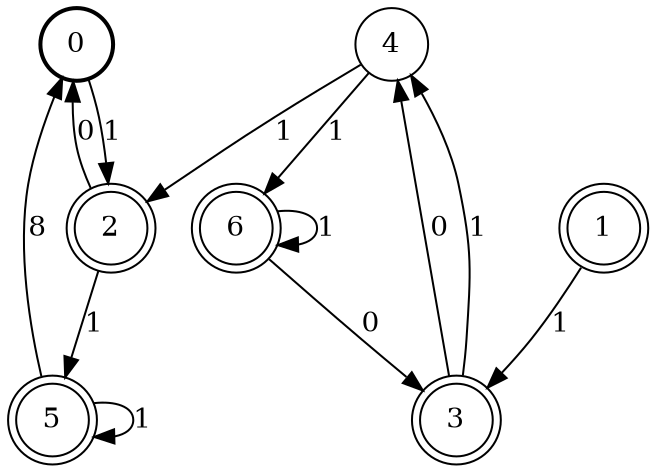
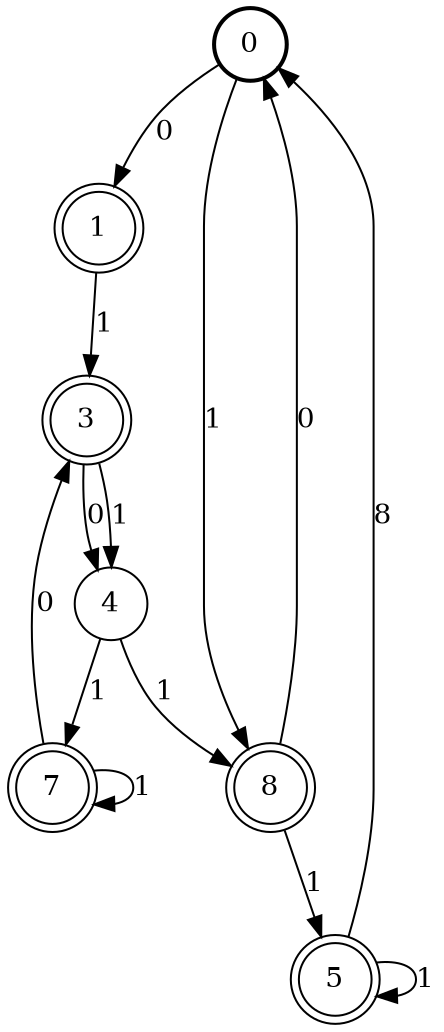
none -> (163, 109)
(111, 228) -> (271, 788)
(236, 228) -> (53, 788)
